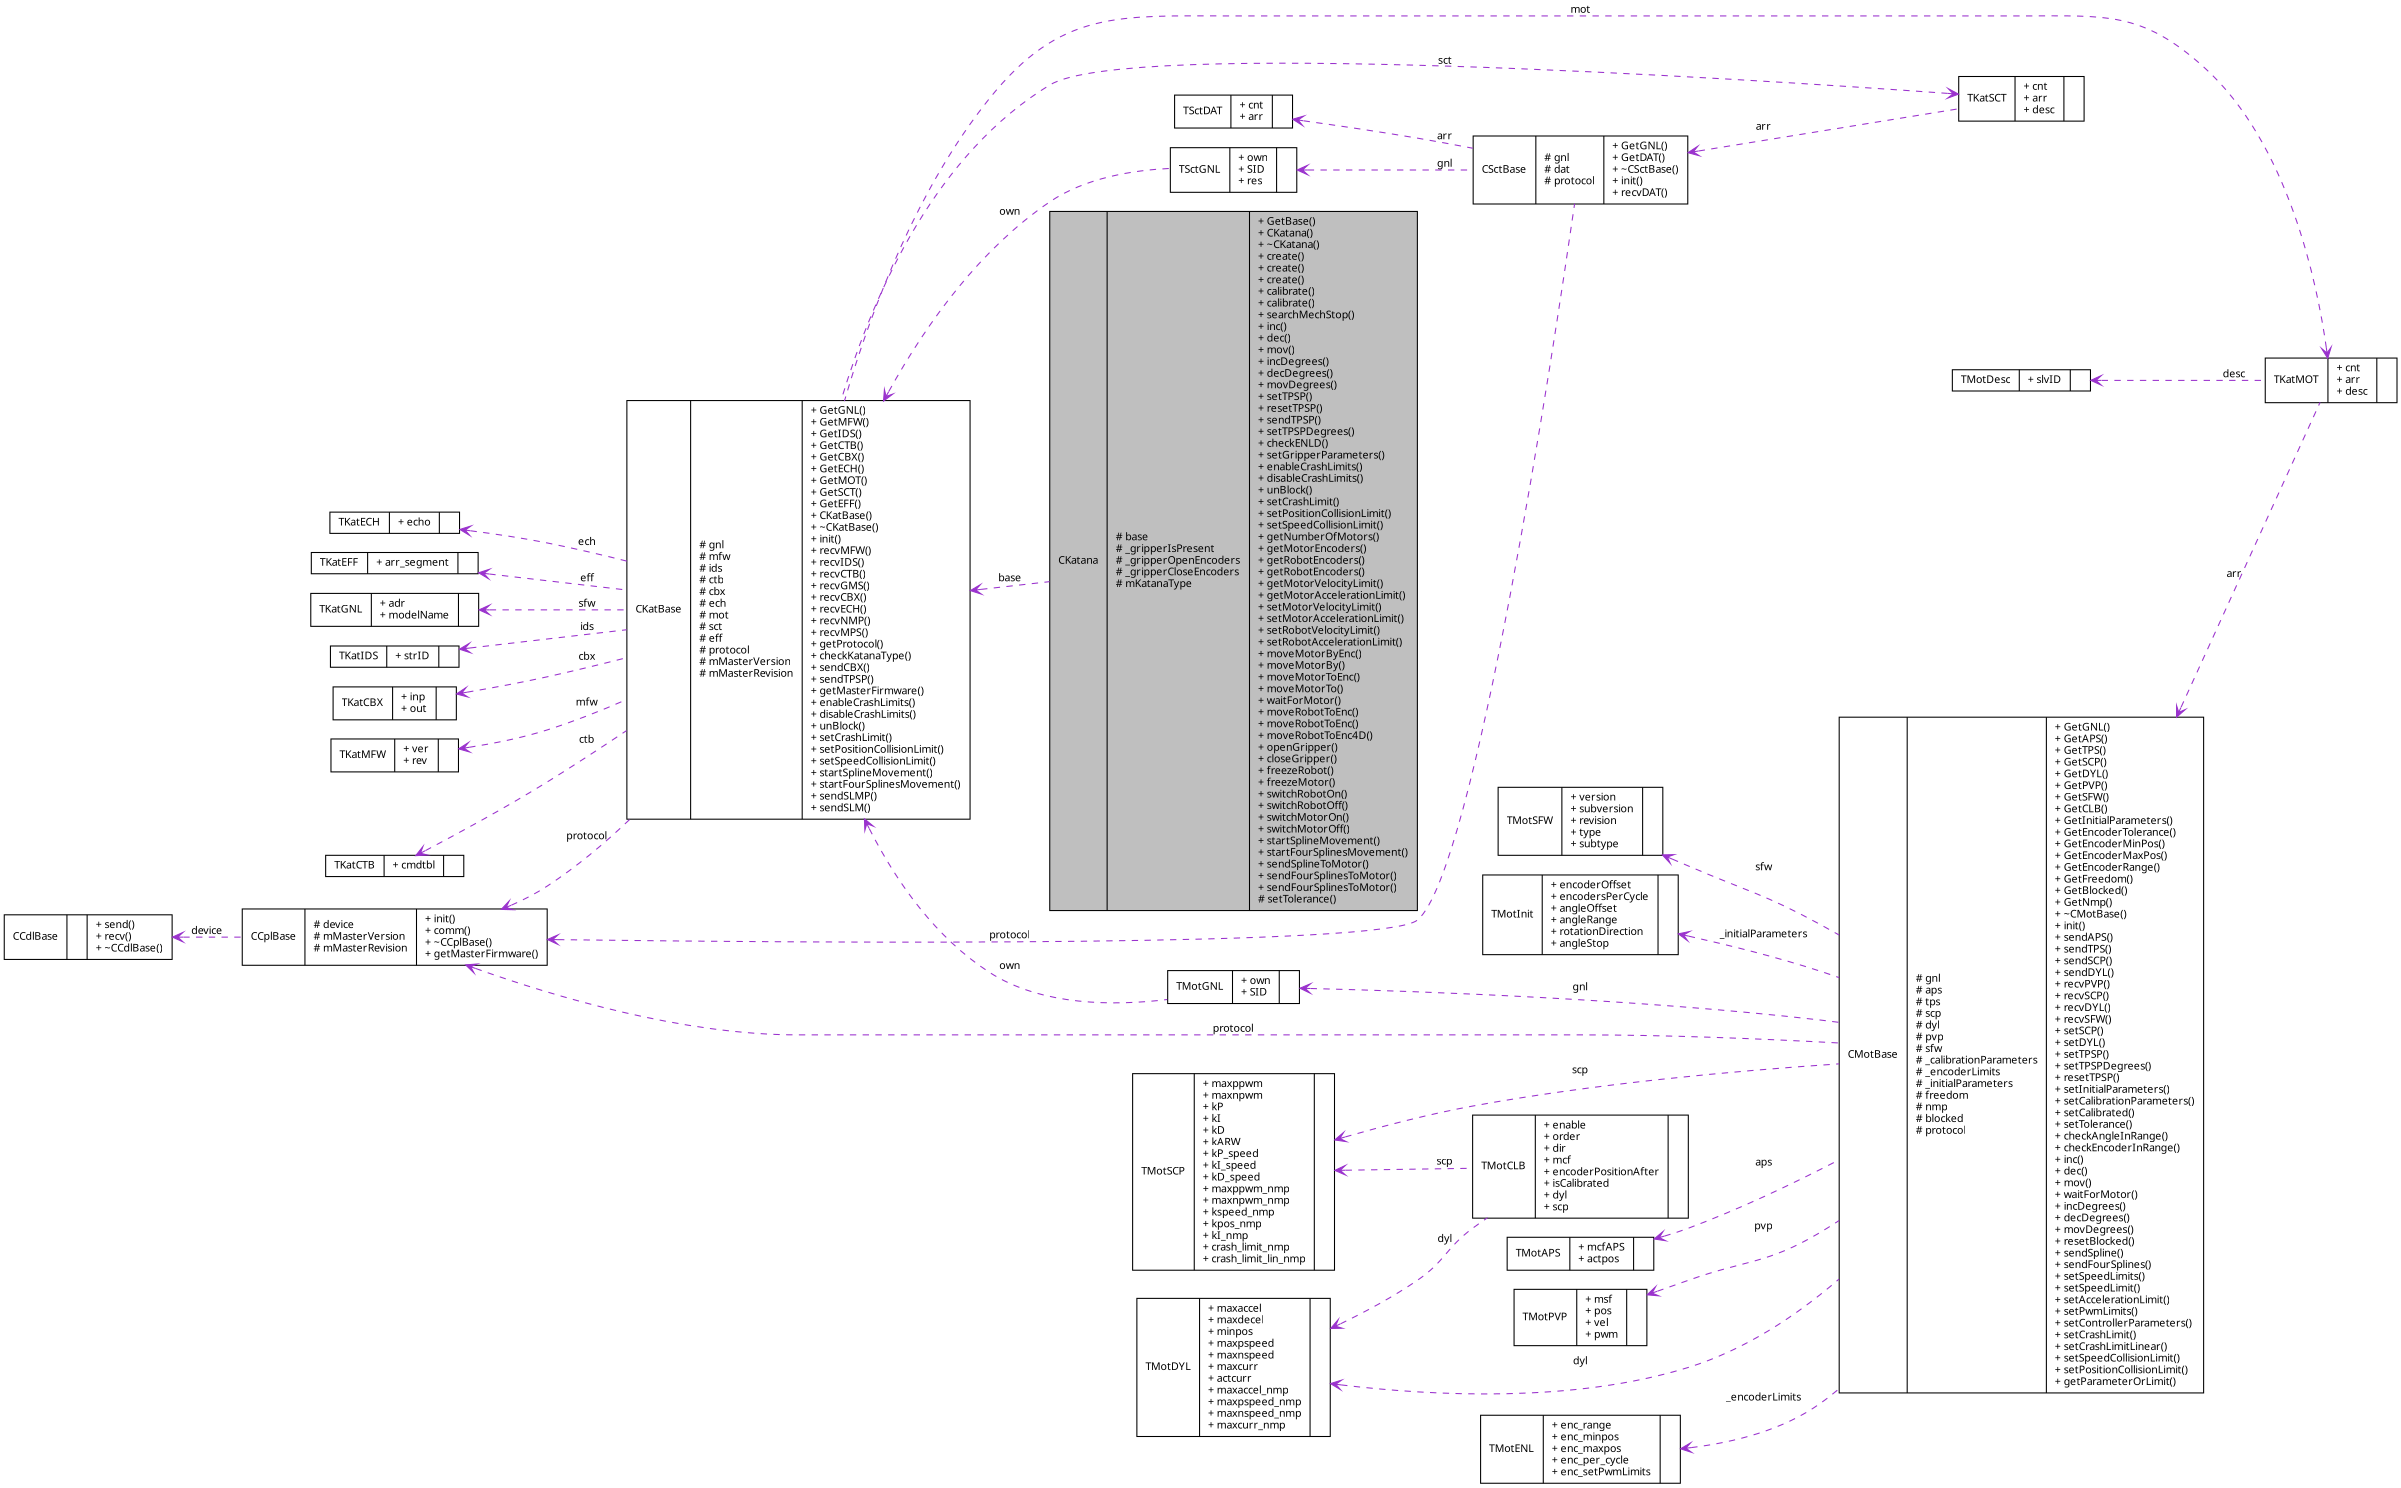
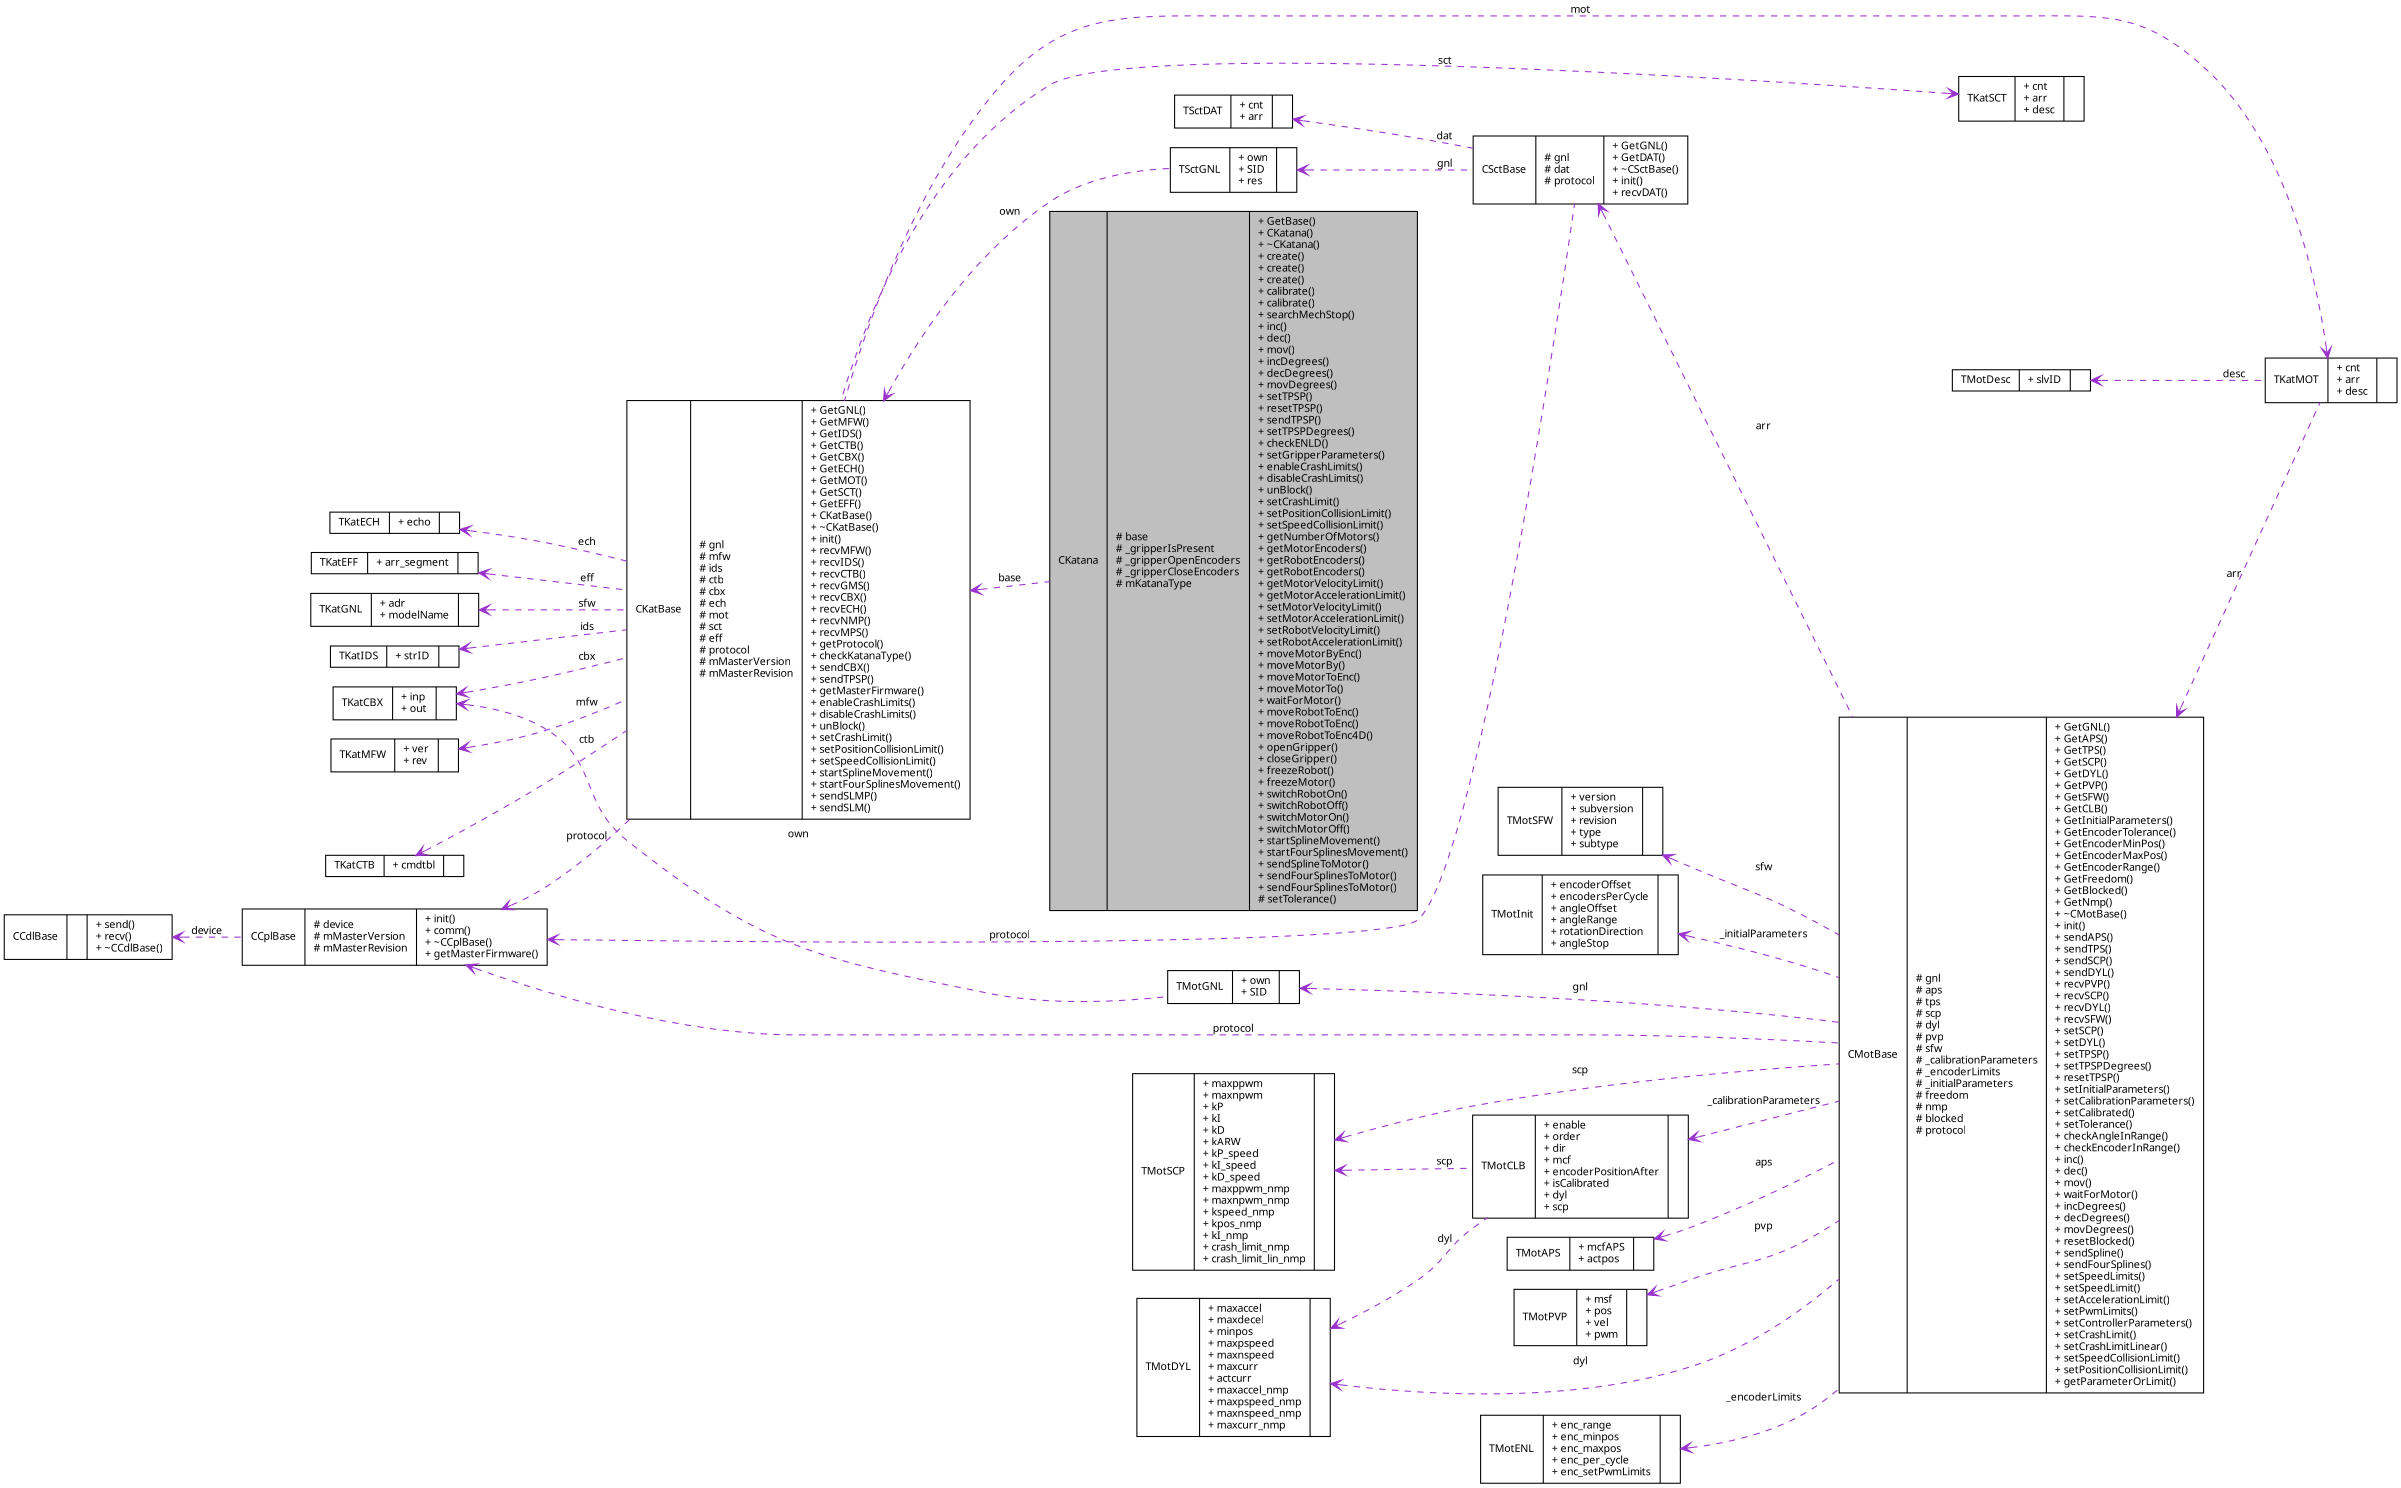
(1829, 130) -> (1728, 465)
(1445, 137) -> (1445, 137)
(987, 971) -> (757, 928)
none -> (1769, 1119)
